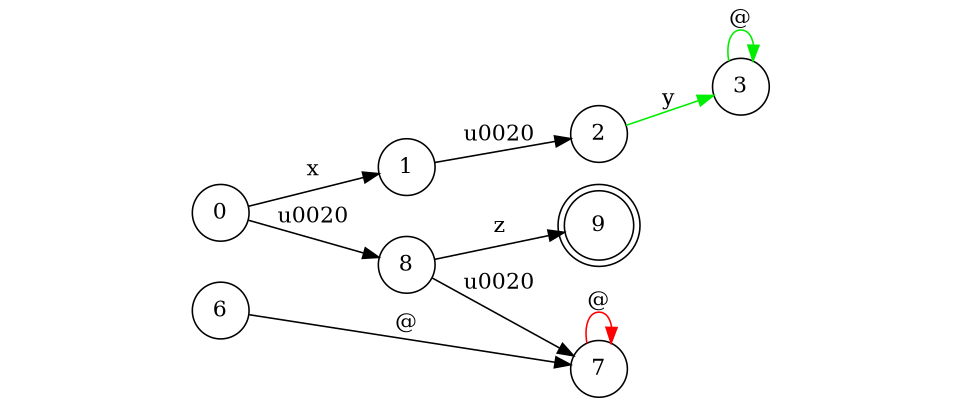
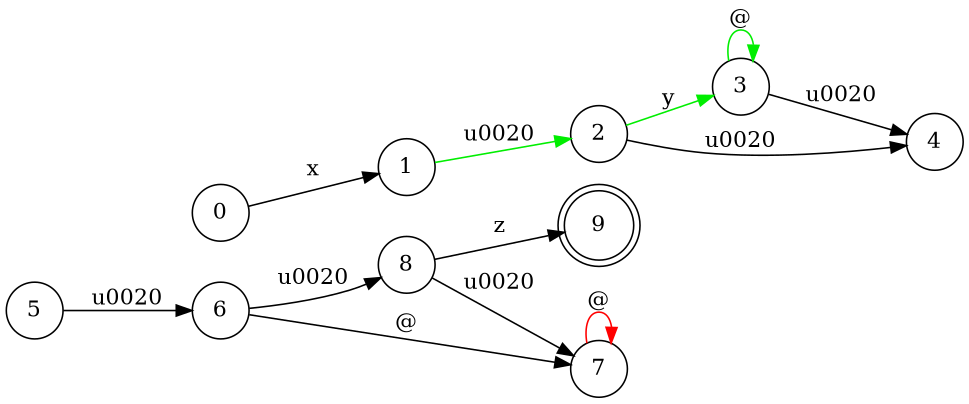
none -> (935, 142)
(495, 152) -> (495, 152)
(306, 237) -> (309, 300)
none -> (35, 311)
